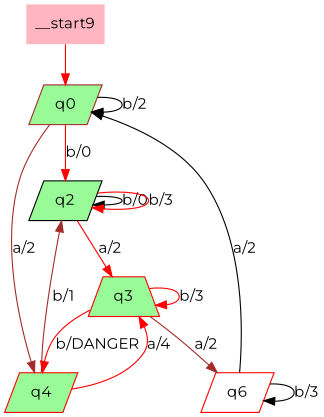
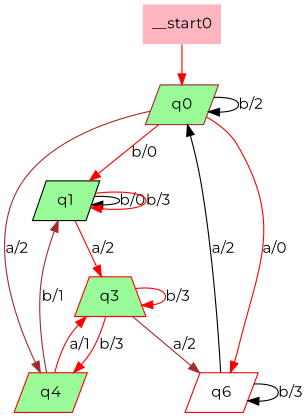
(65, 24) -> (182, 24)
(65, 201) -> (66, 201)
none -> (263, 232)
(97, 345) -> (112, 345)
(159, 345) -> (80, 345)
